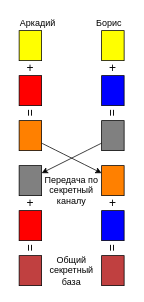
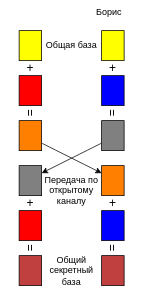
(38, 23) -> none
(109, 23) -> (109, 12)
none -> (72, 45)
(72, 190) -> (72, 190)
